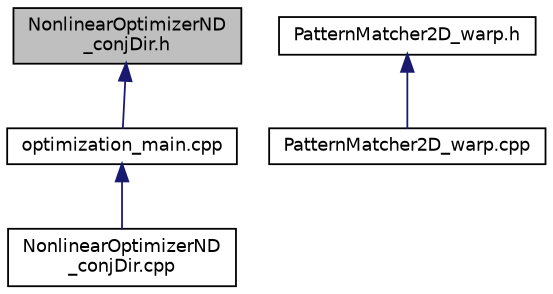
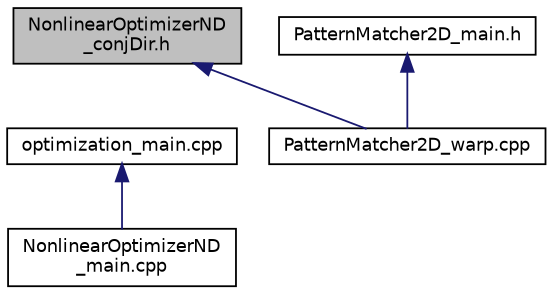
(407, 36) -> (407, 36)
(124, 105) -> (289, 99)
(122, 258) -> (122, 258)
